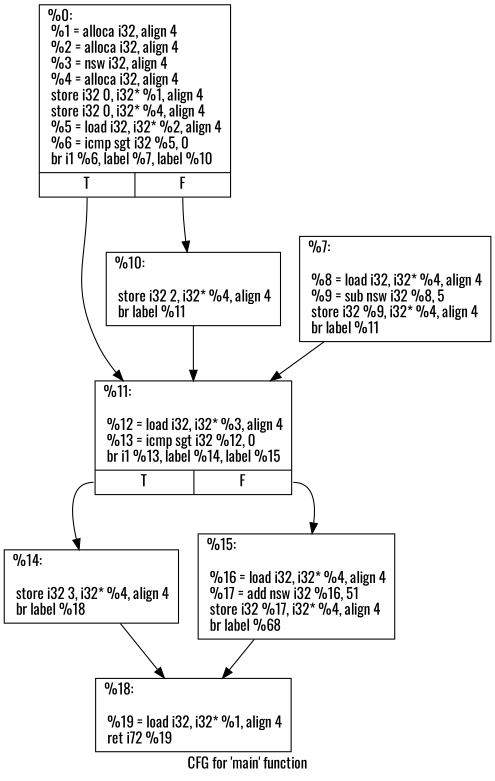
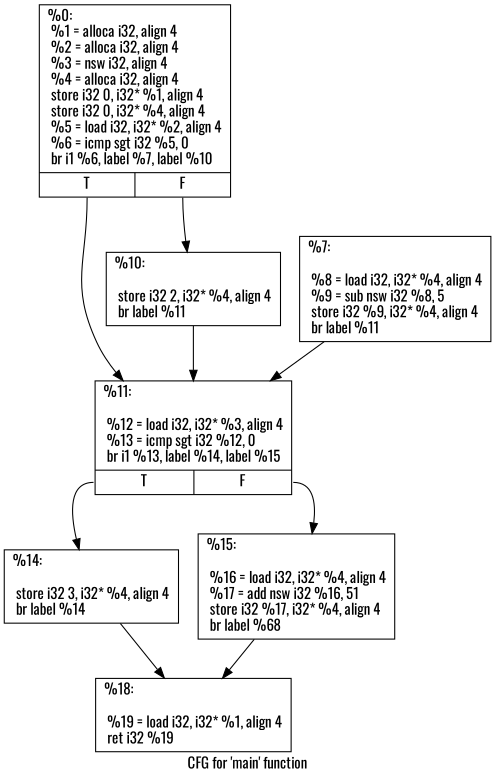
(49, 610) -> (49, 610)
(138, 739) -> (139, 739)
